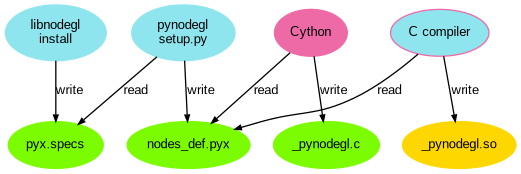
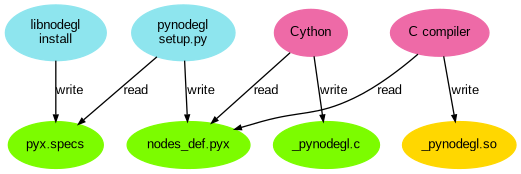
(440, 33) -> (440, 33)
